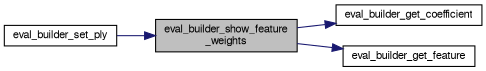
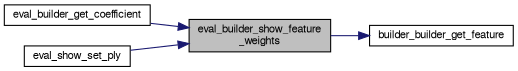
(311, 26) -> (164, 25)
(61, 36) -> (77, 56)
(409, 56) -> (441, 36)
